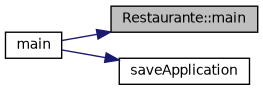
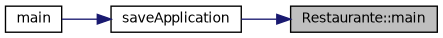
(79, 37) -> (259, 19)
